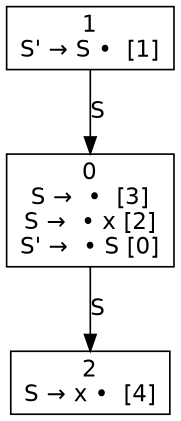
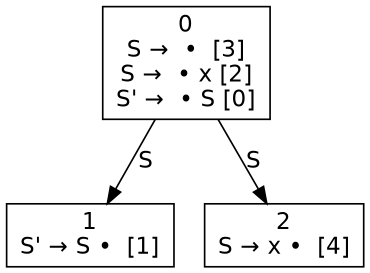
(90, 103) -> (135, 154)
